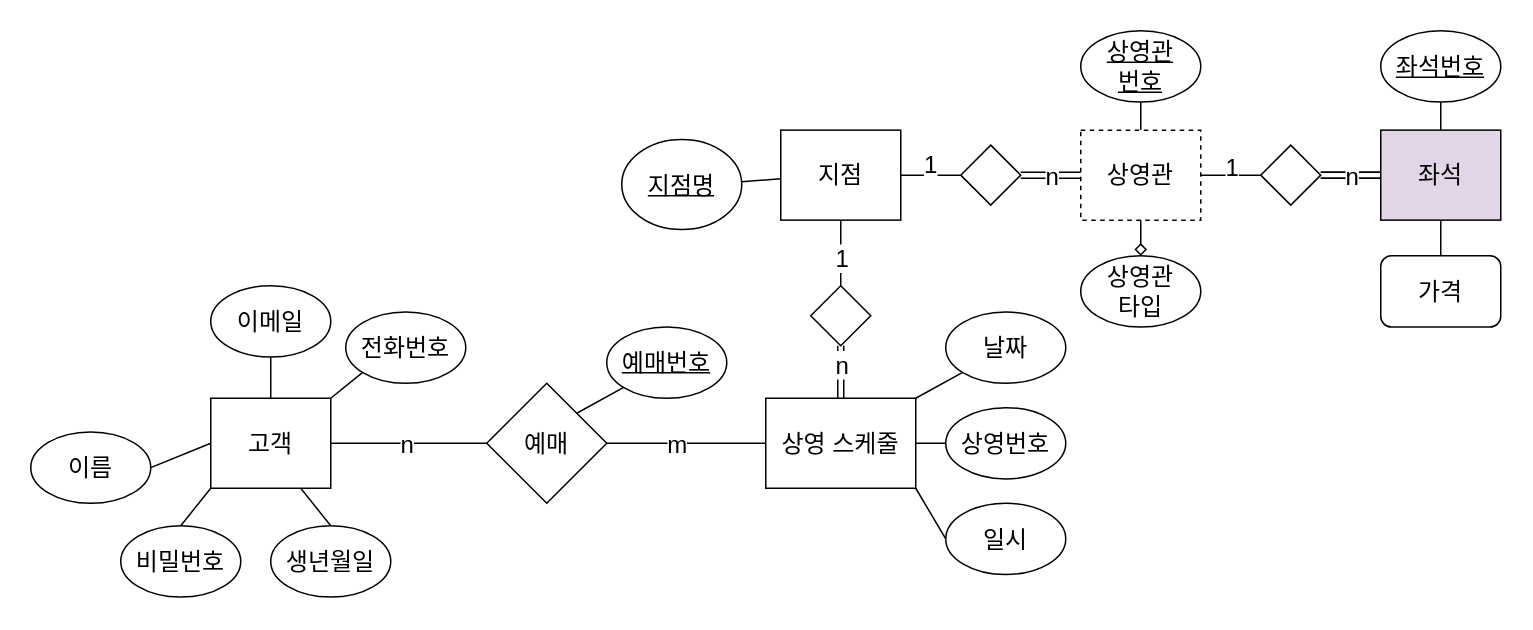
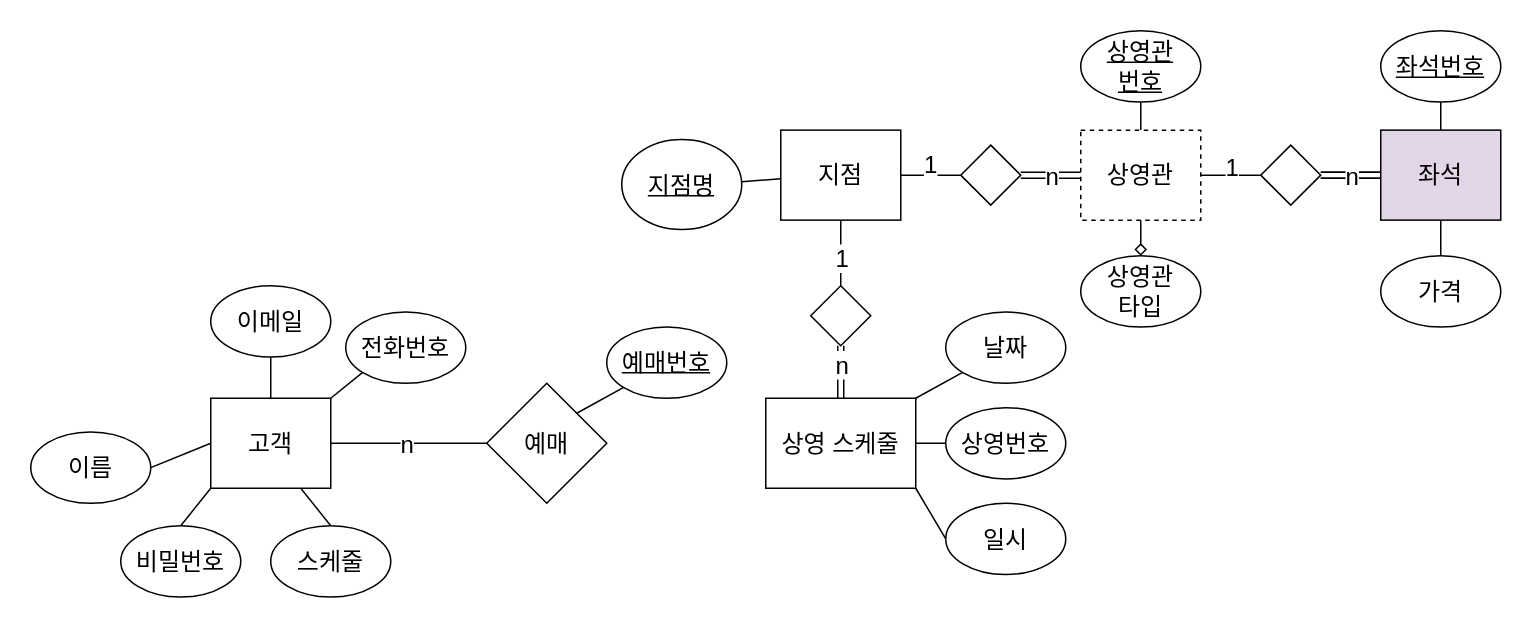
(1441, 291) -> (1441, 291)
(687, 443) -> none
(331, 562) -> (331, 562)
